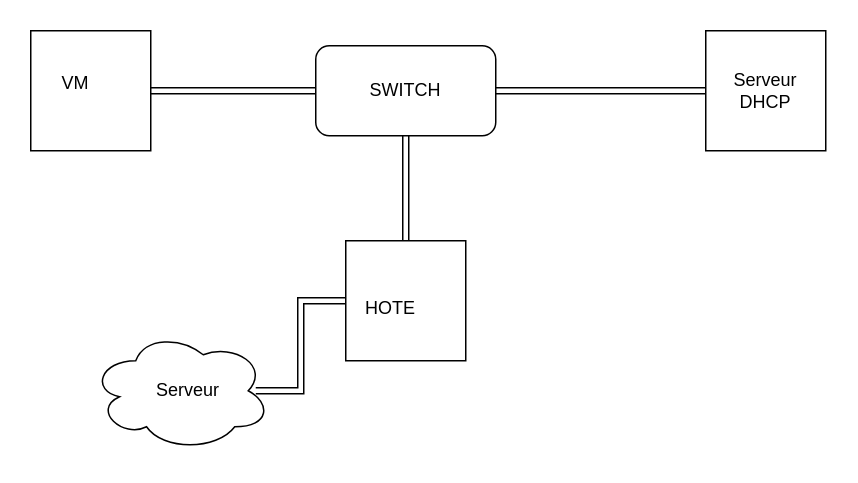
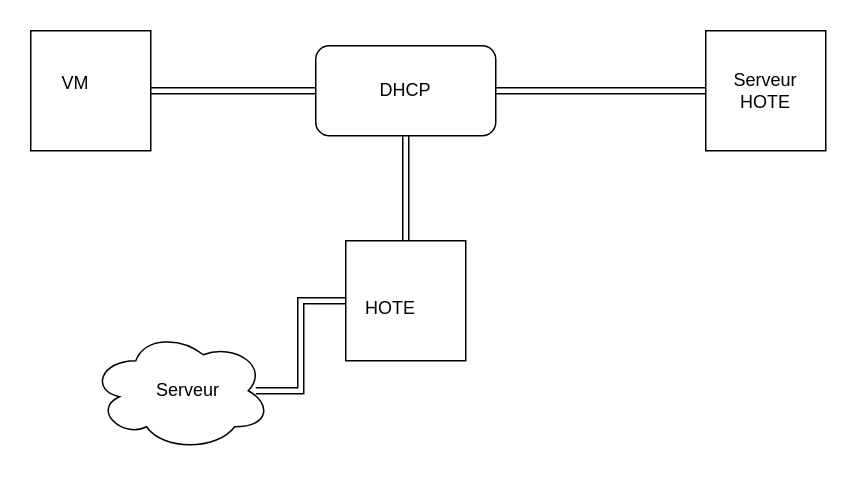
(406, 91) -> (406, 91)
(766, 91) -> (766, 91)
